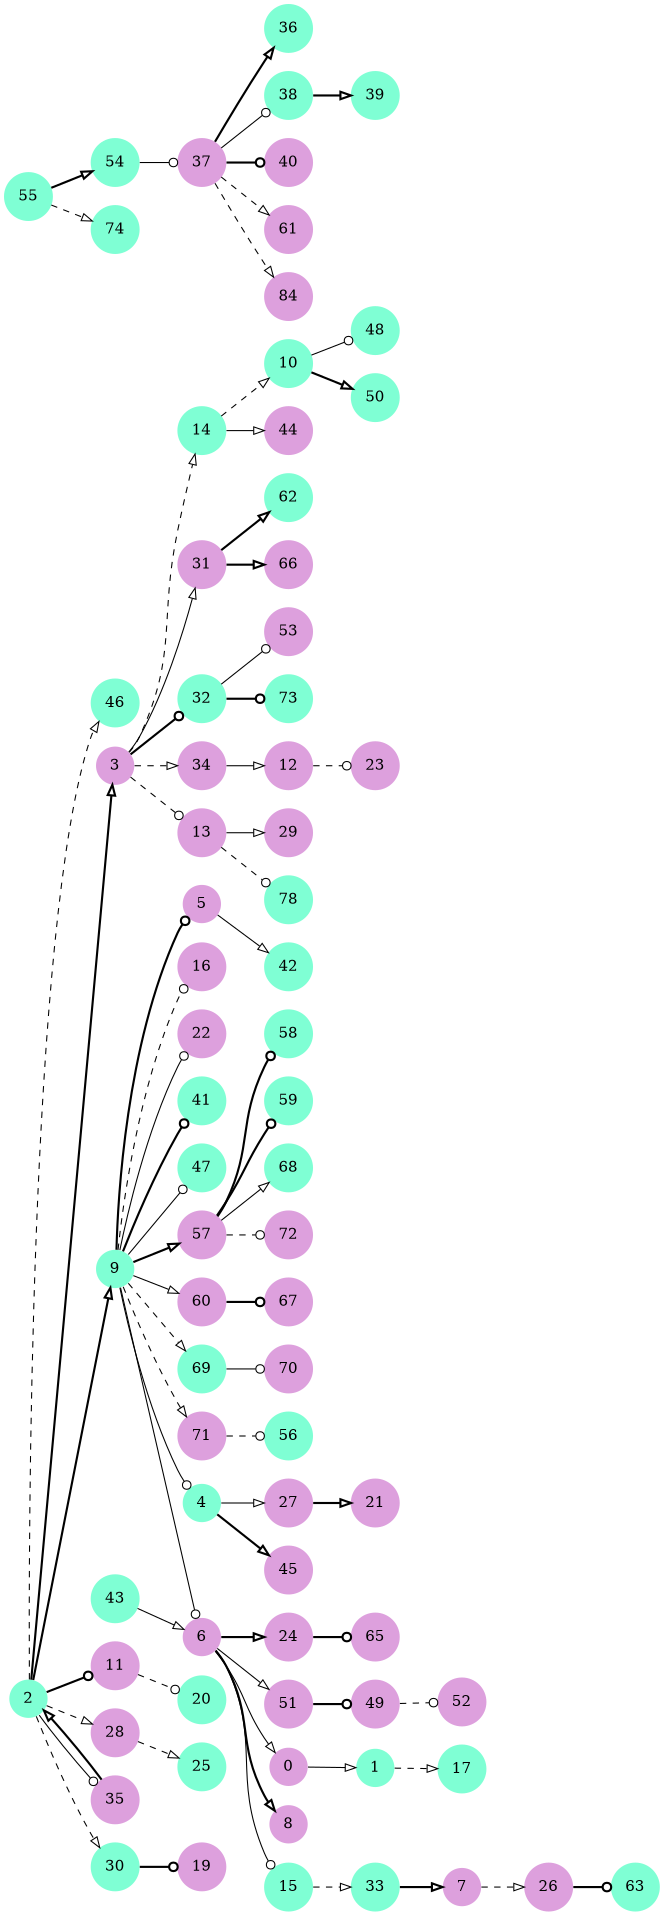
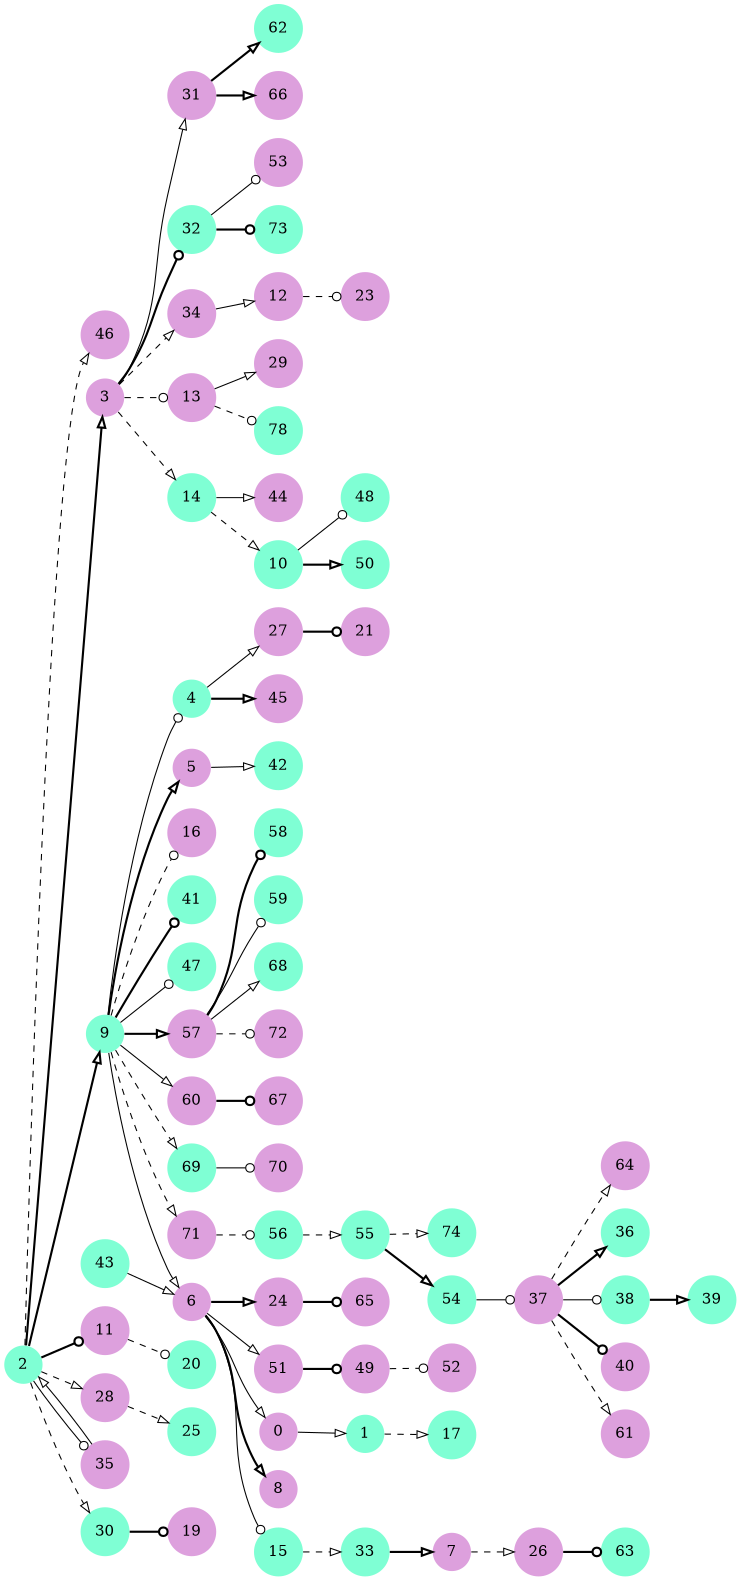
(289, 297) -> (625, 1166)
(115, 703) -> (105, 335)
(202, 1034) -> none
(133, 1084) -> (132, 900)
(247, 1165) -> (237, 964)
none -> (317, 1235)
(158, 1449) -> (133, 1168)
(327, 1503) -> (318, 632)
(77, 1748) -> (70, 1414)
